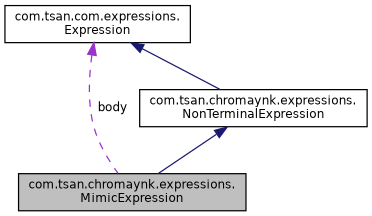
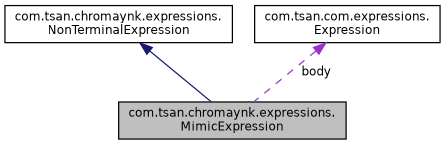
(181, 69) -> none
